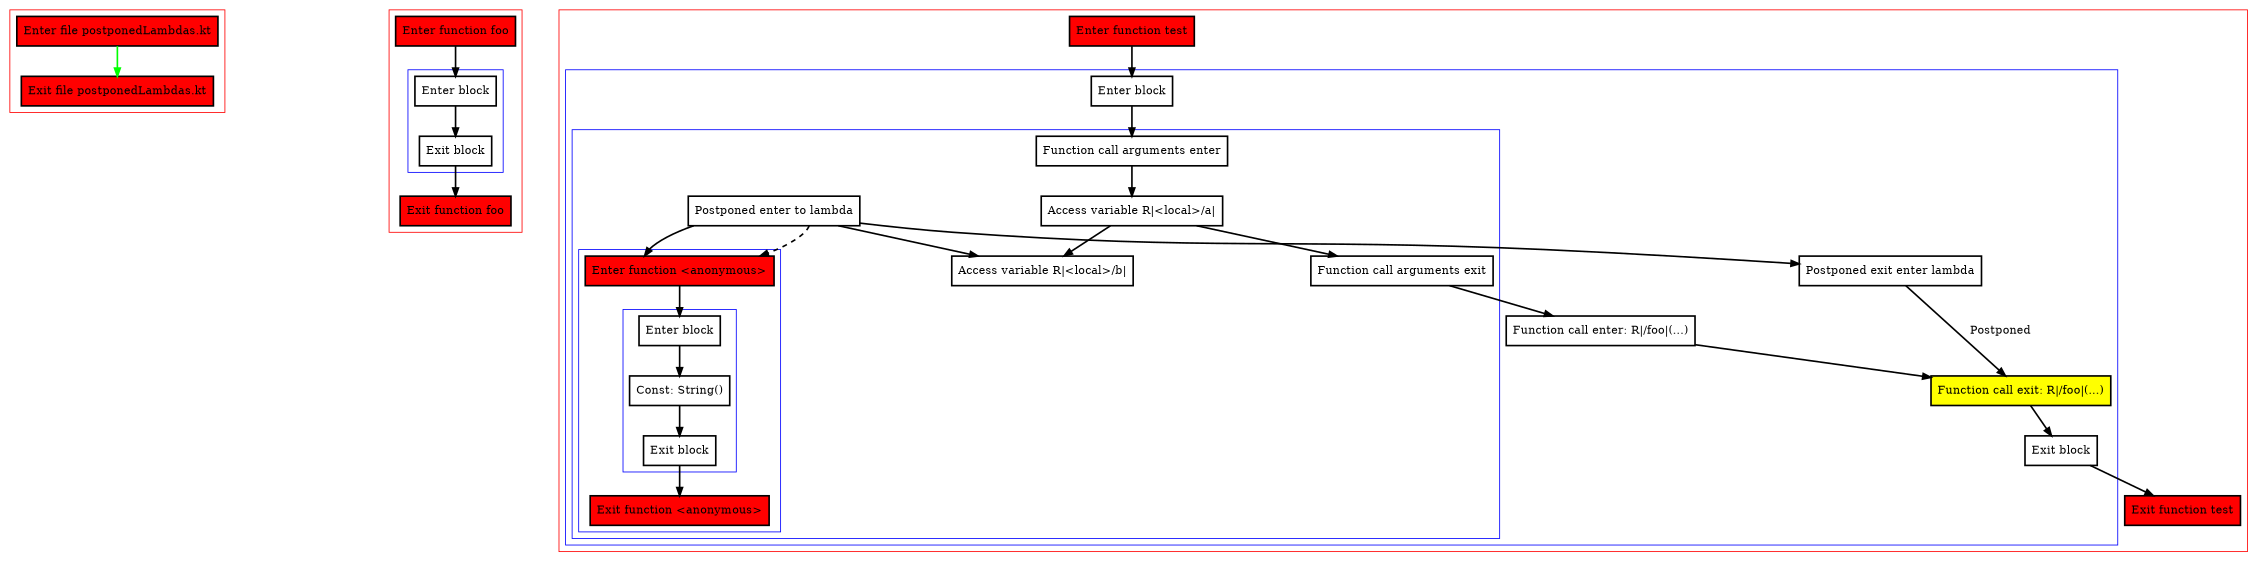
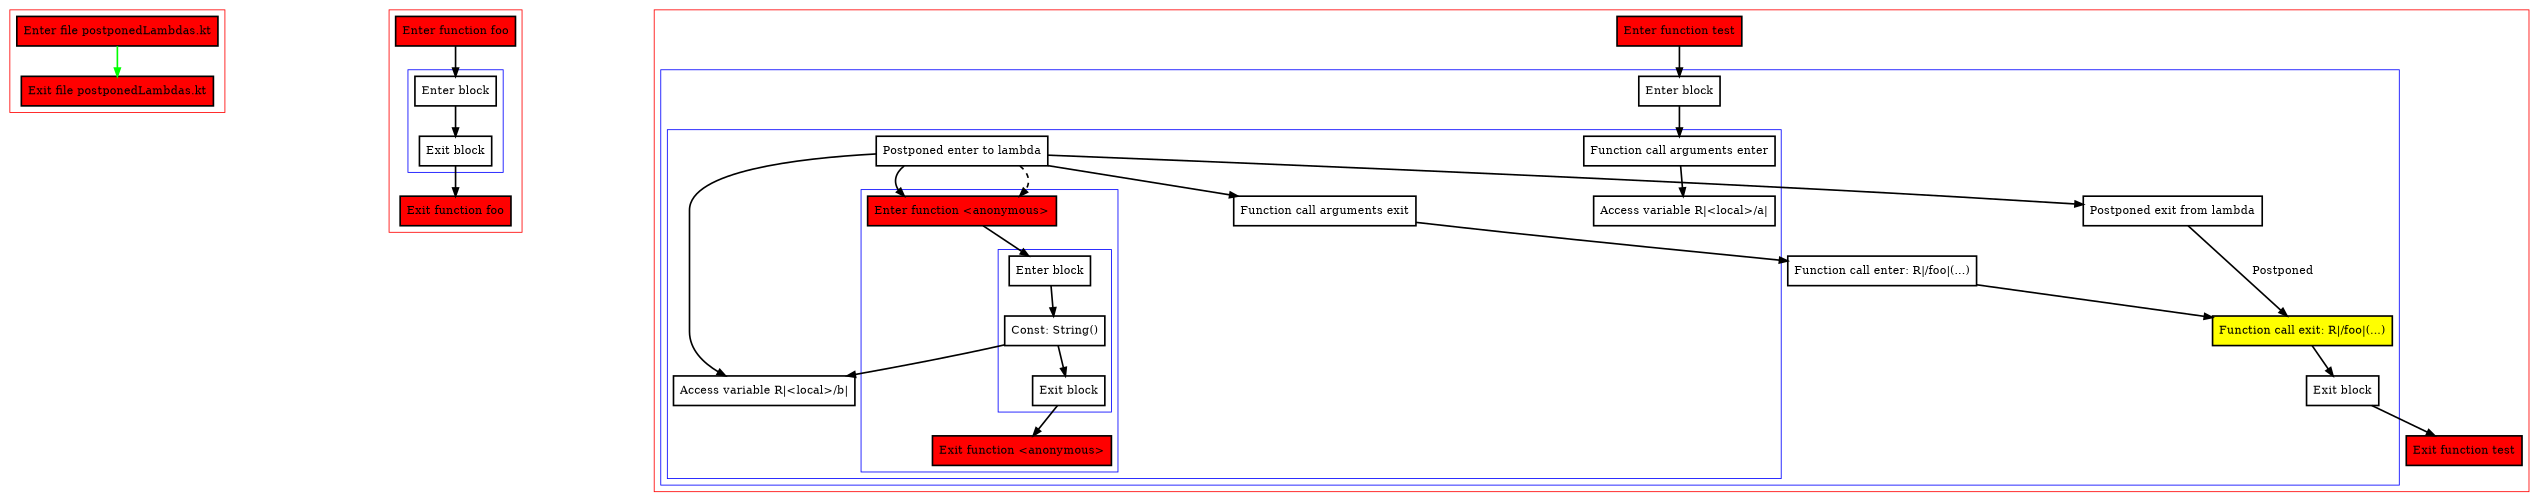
(1097, 235) -> (930, 360)
(1256, 239) -> (1139, 180)
(1890, 271) -> (2173, 211)
